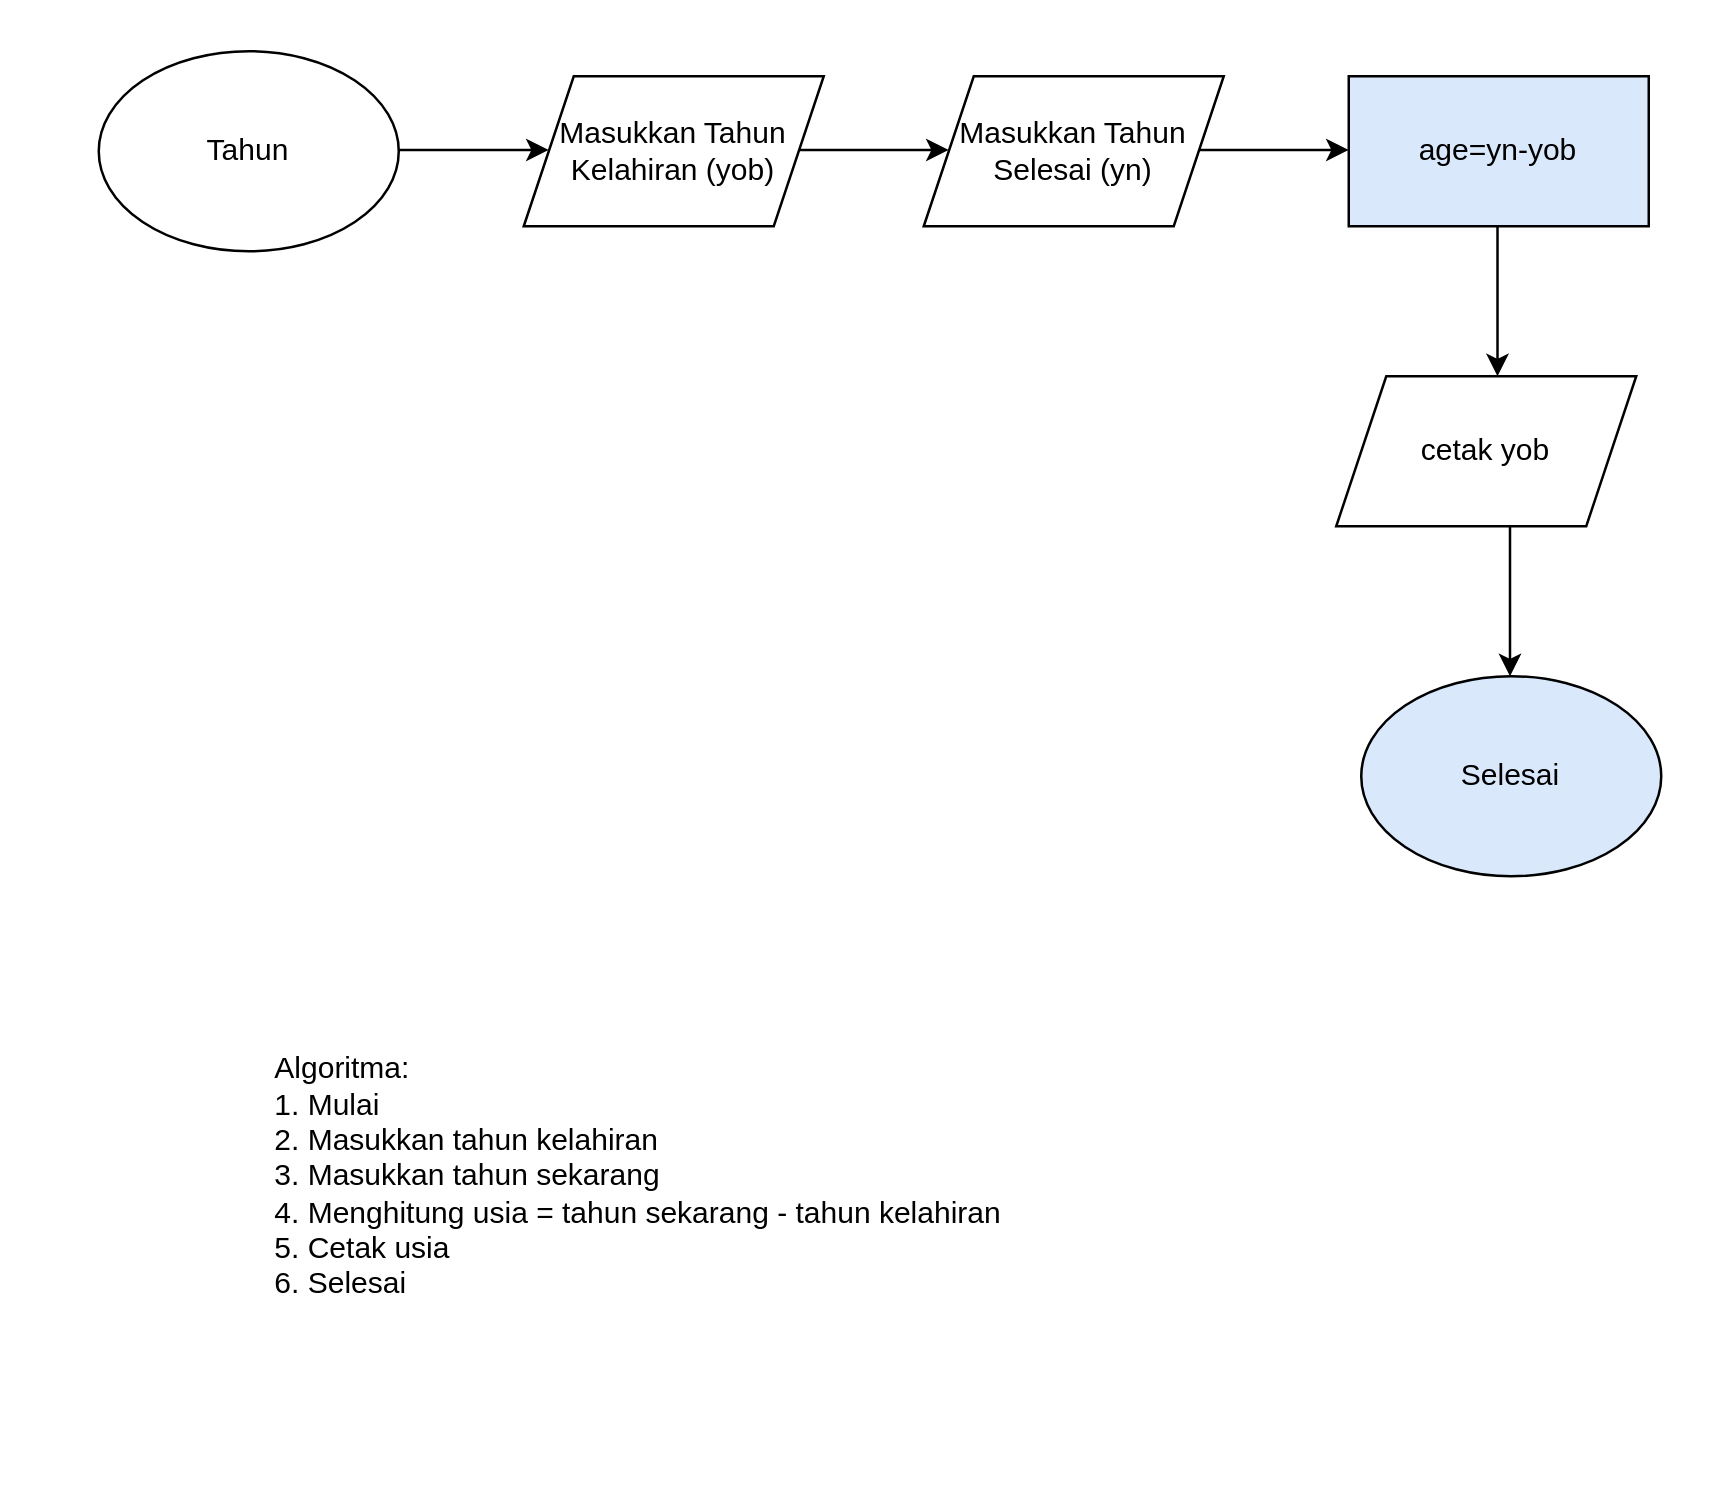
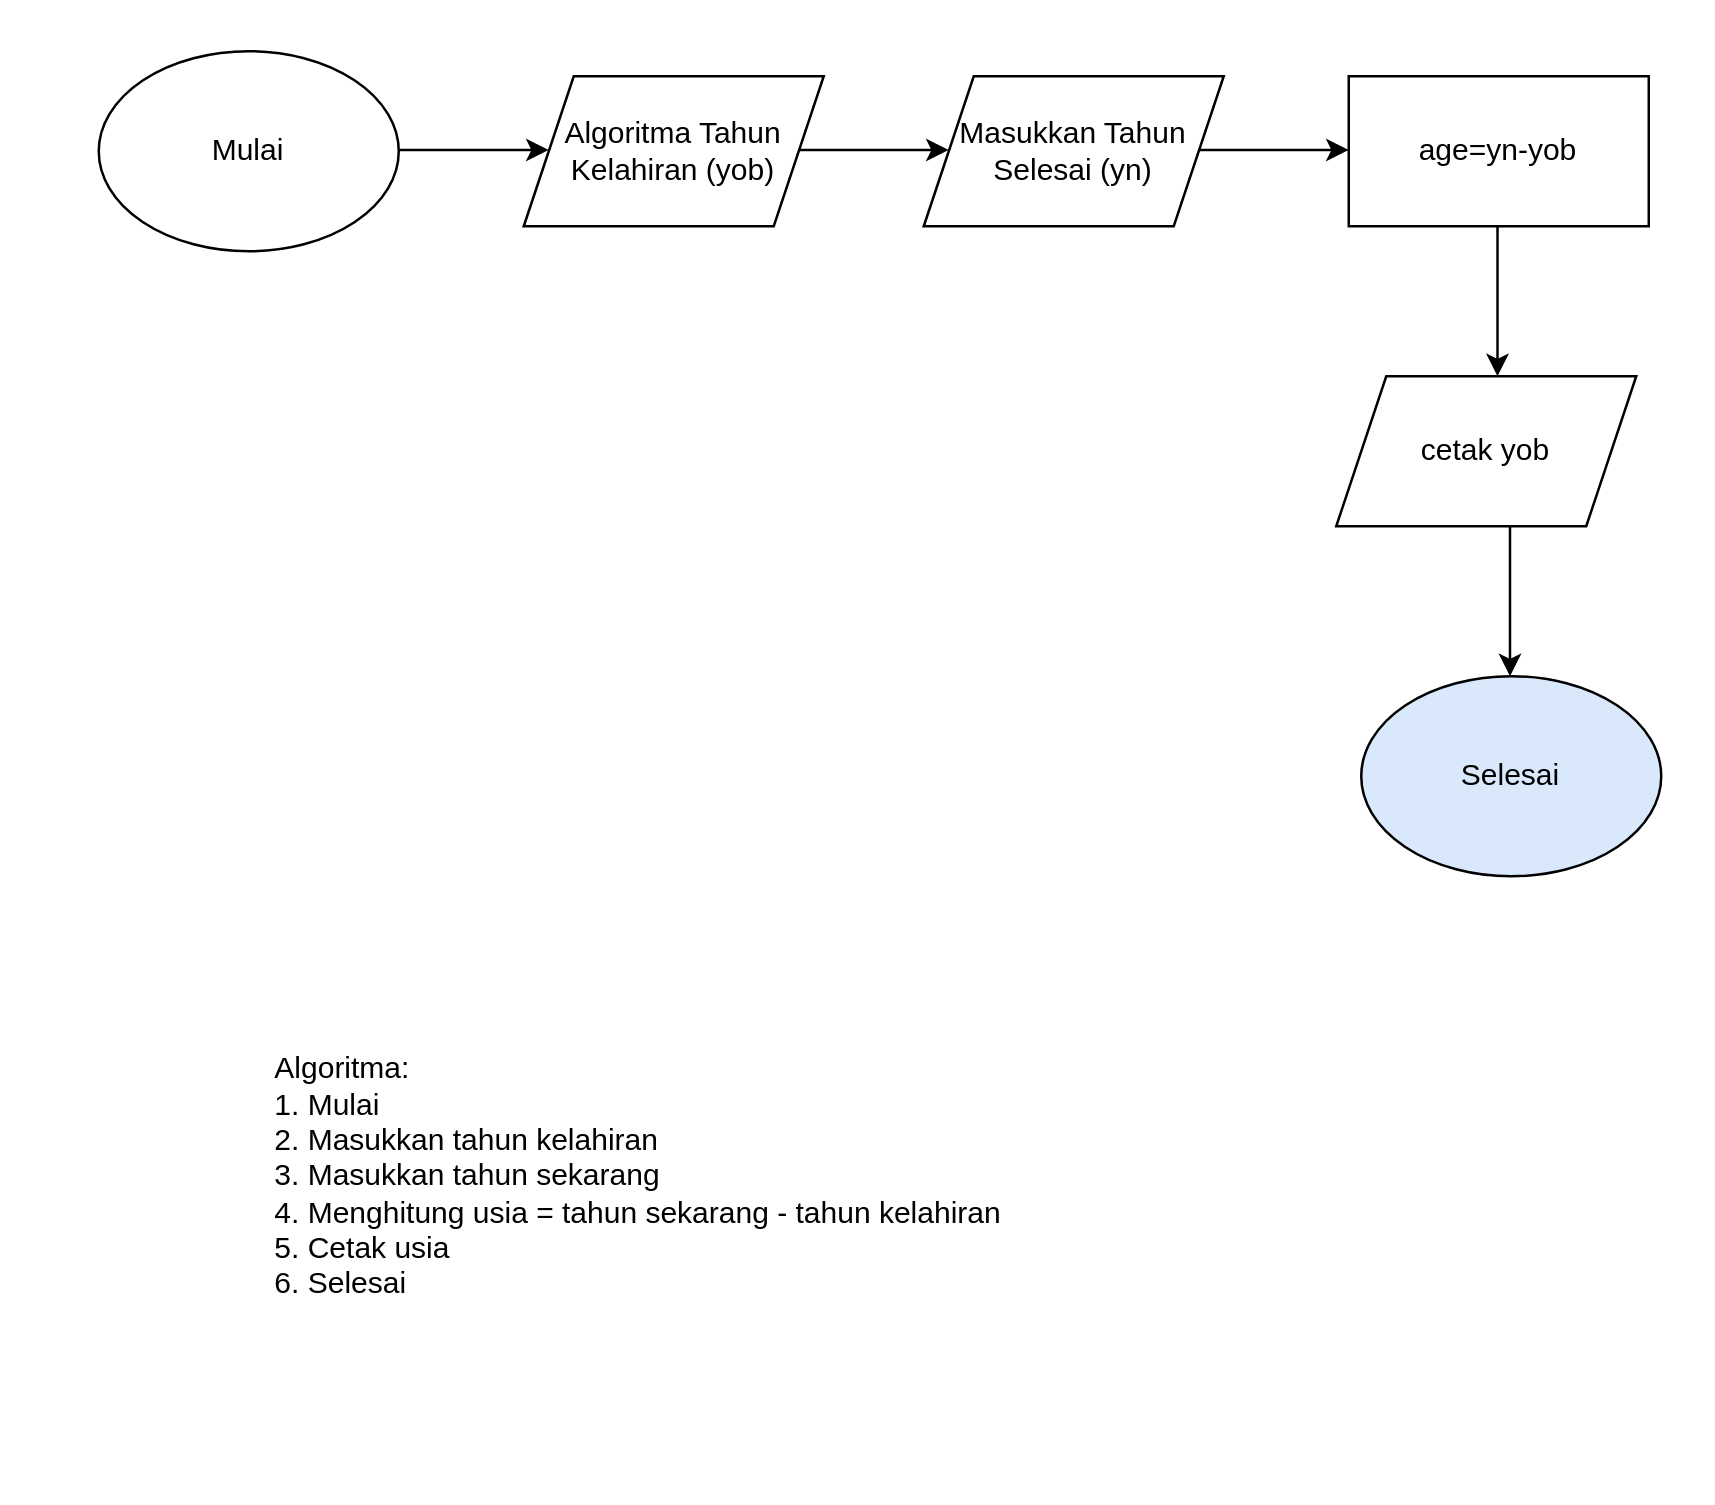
(249, 151) -> (249, 151)
(674, 151) -> (674, 151)
(1499, 151) -> (1499, 151)
